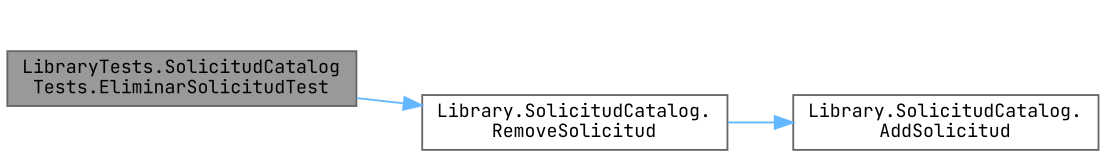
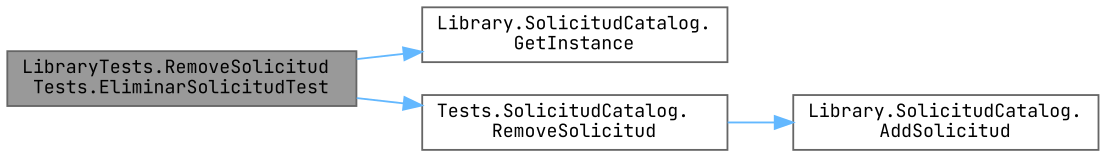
none -> (575, 35)
(182, 79) -> (182, 79)
(575, 122) -> (575, 122)
